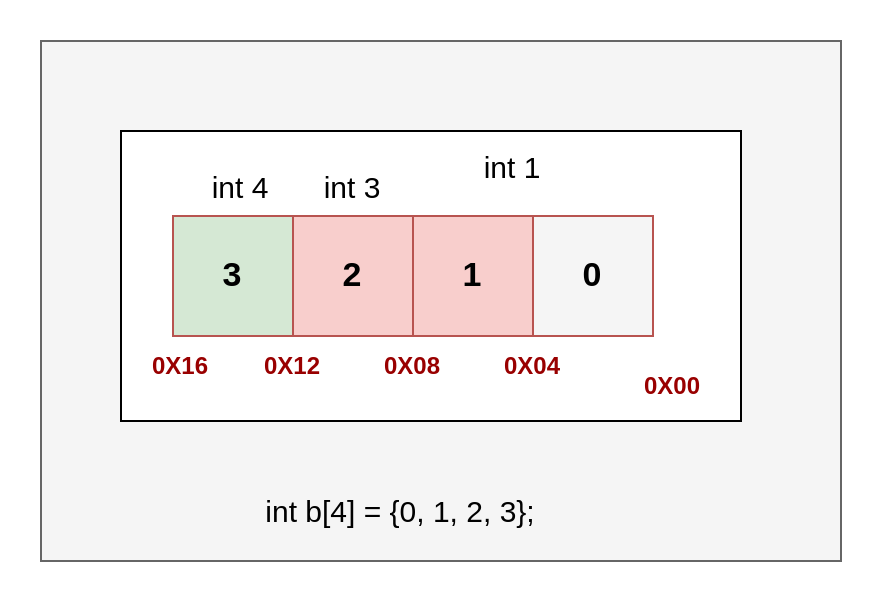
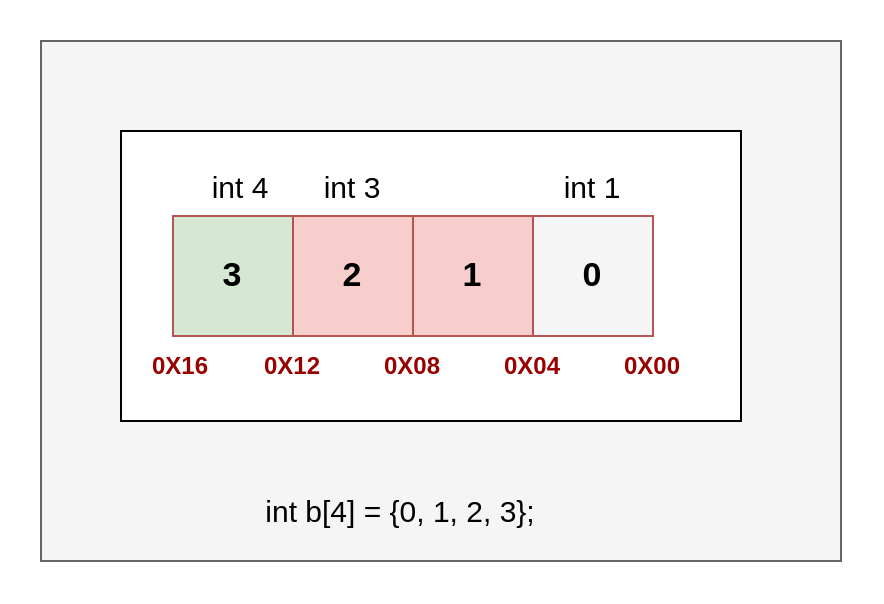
(513, 166) -> (593, 186)
(673, 386) -> (653, 366)
